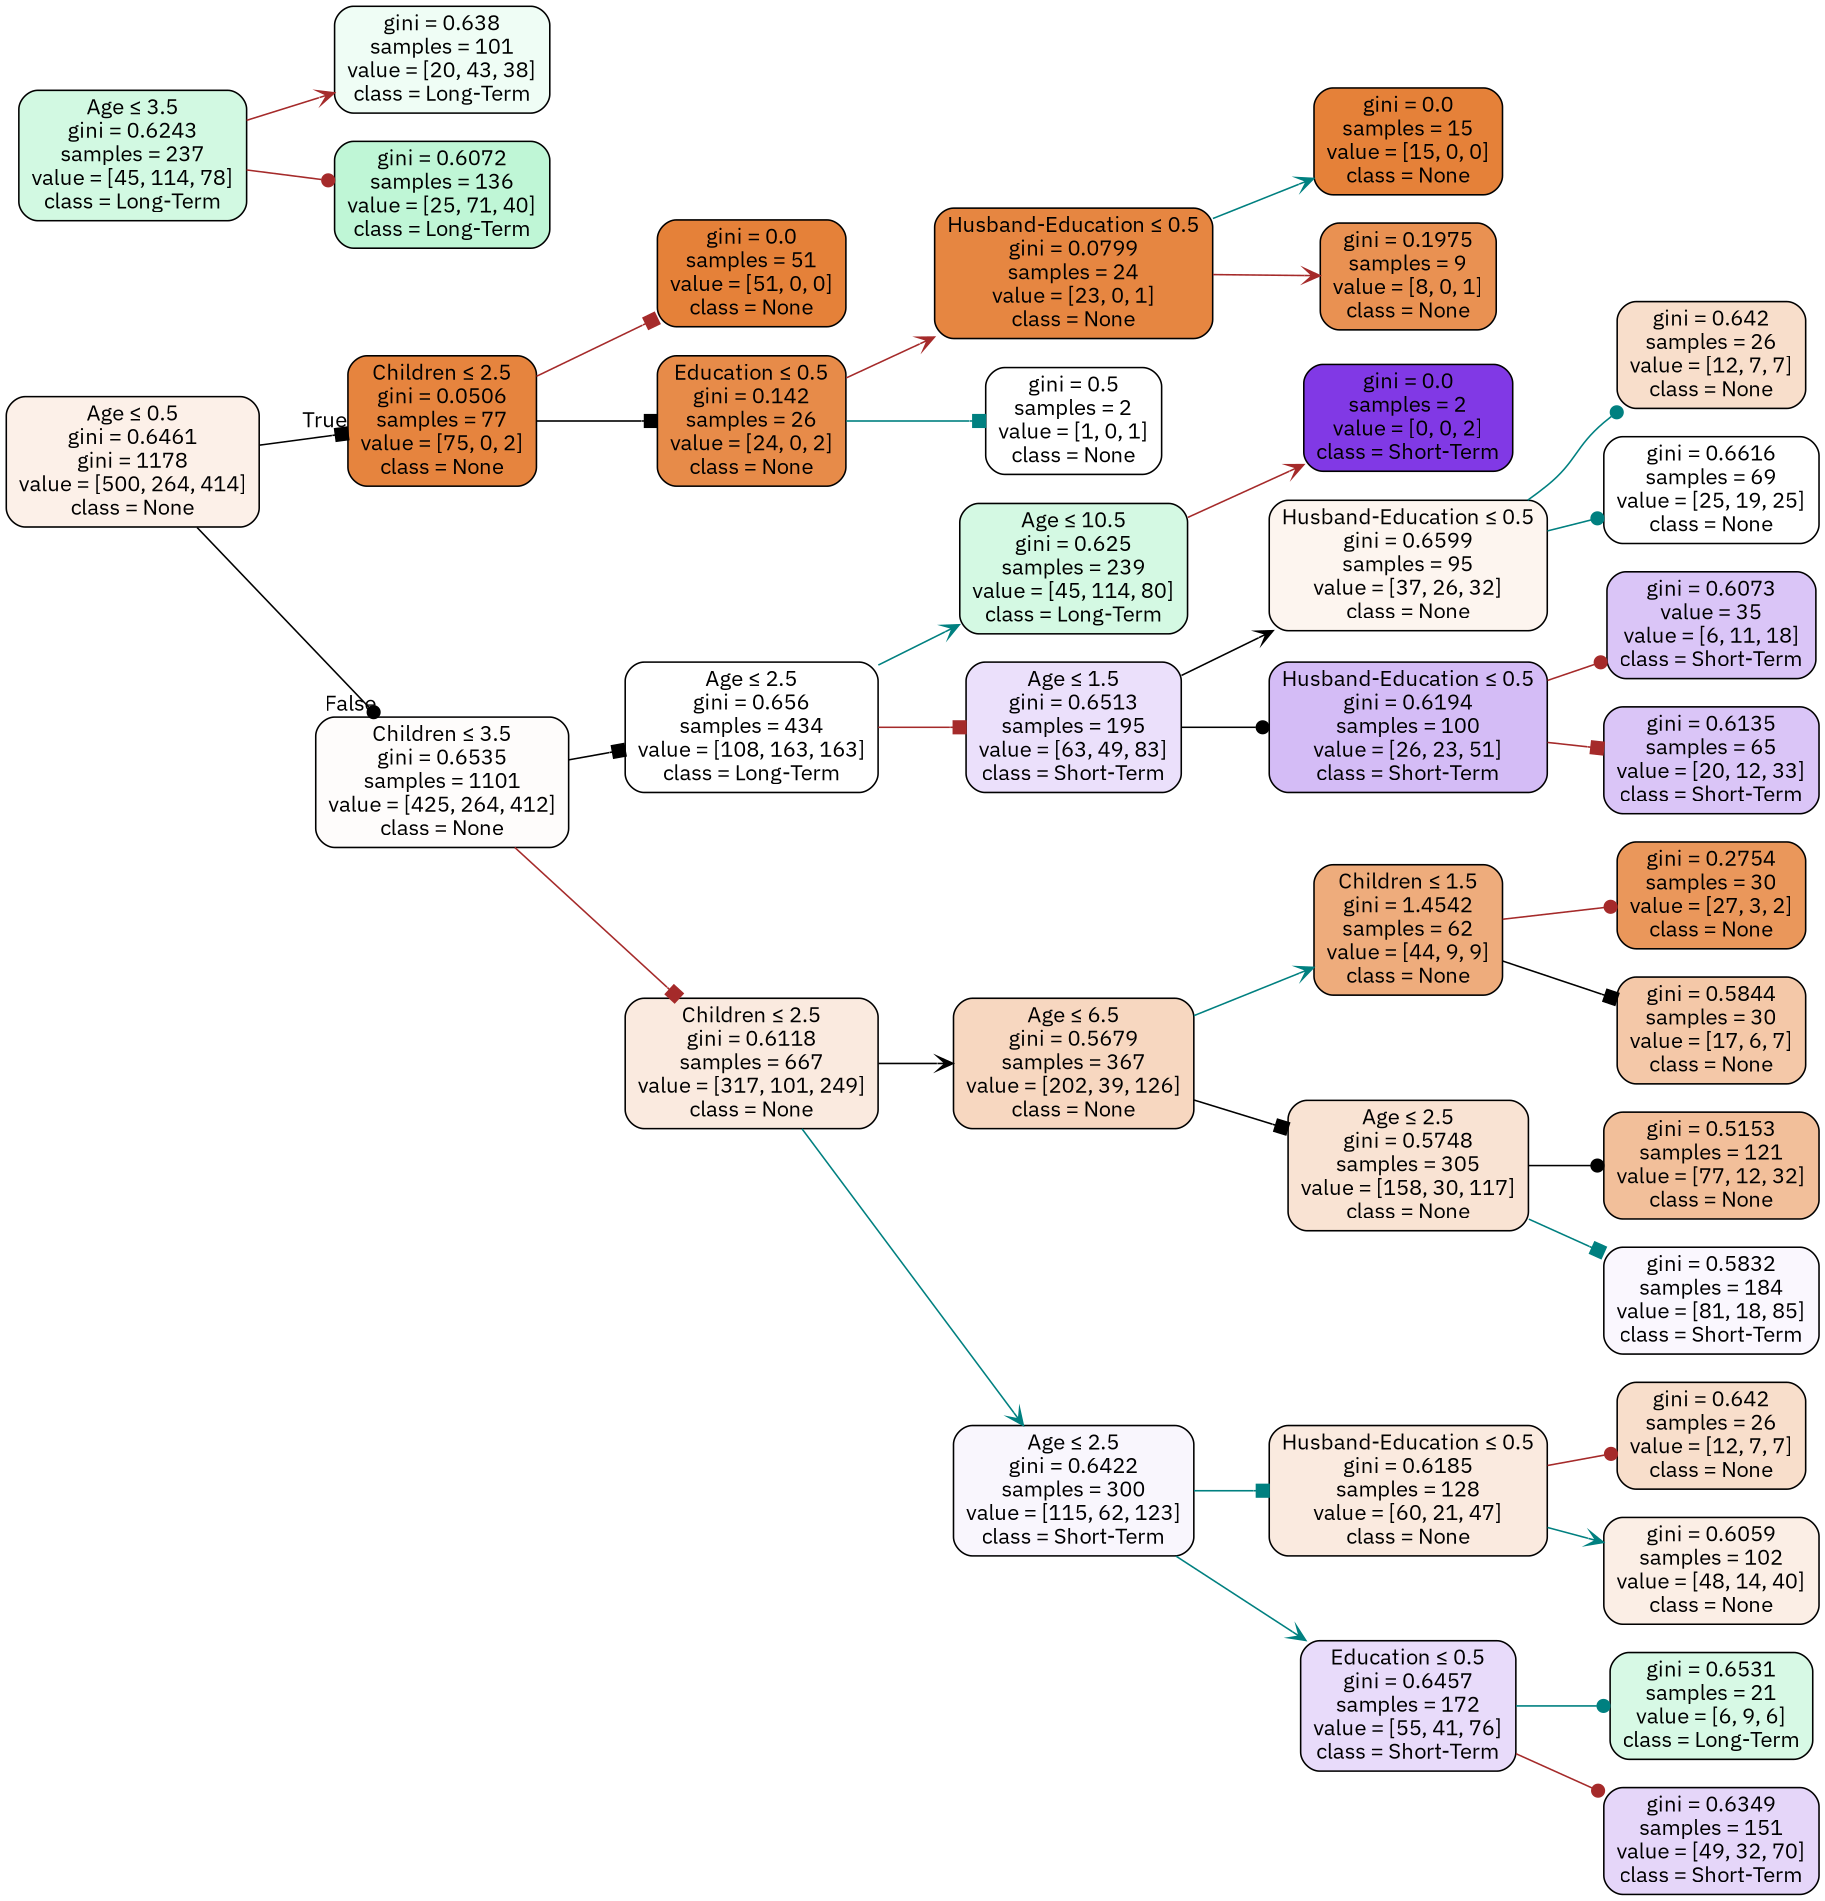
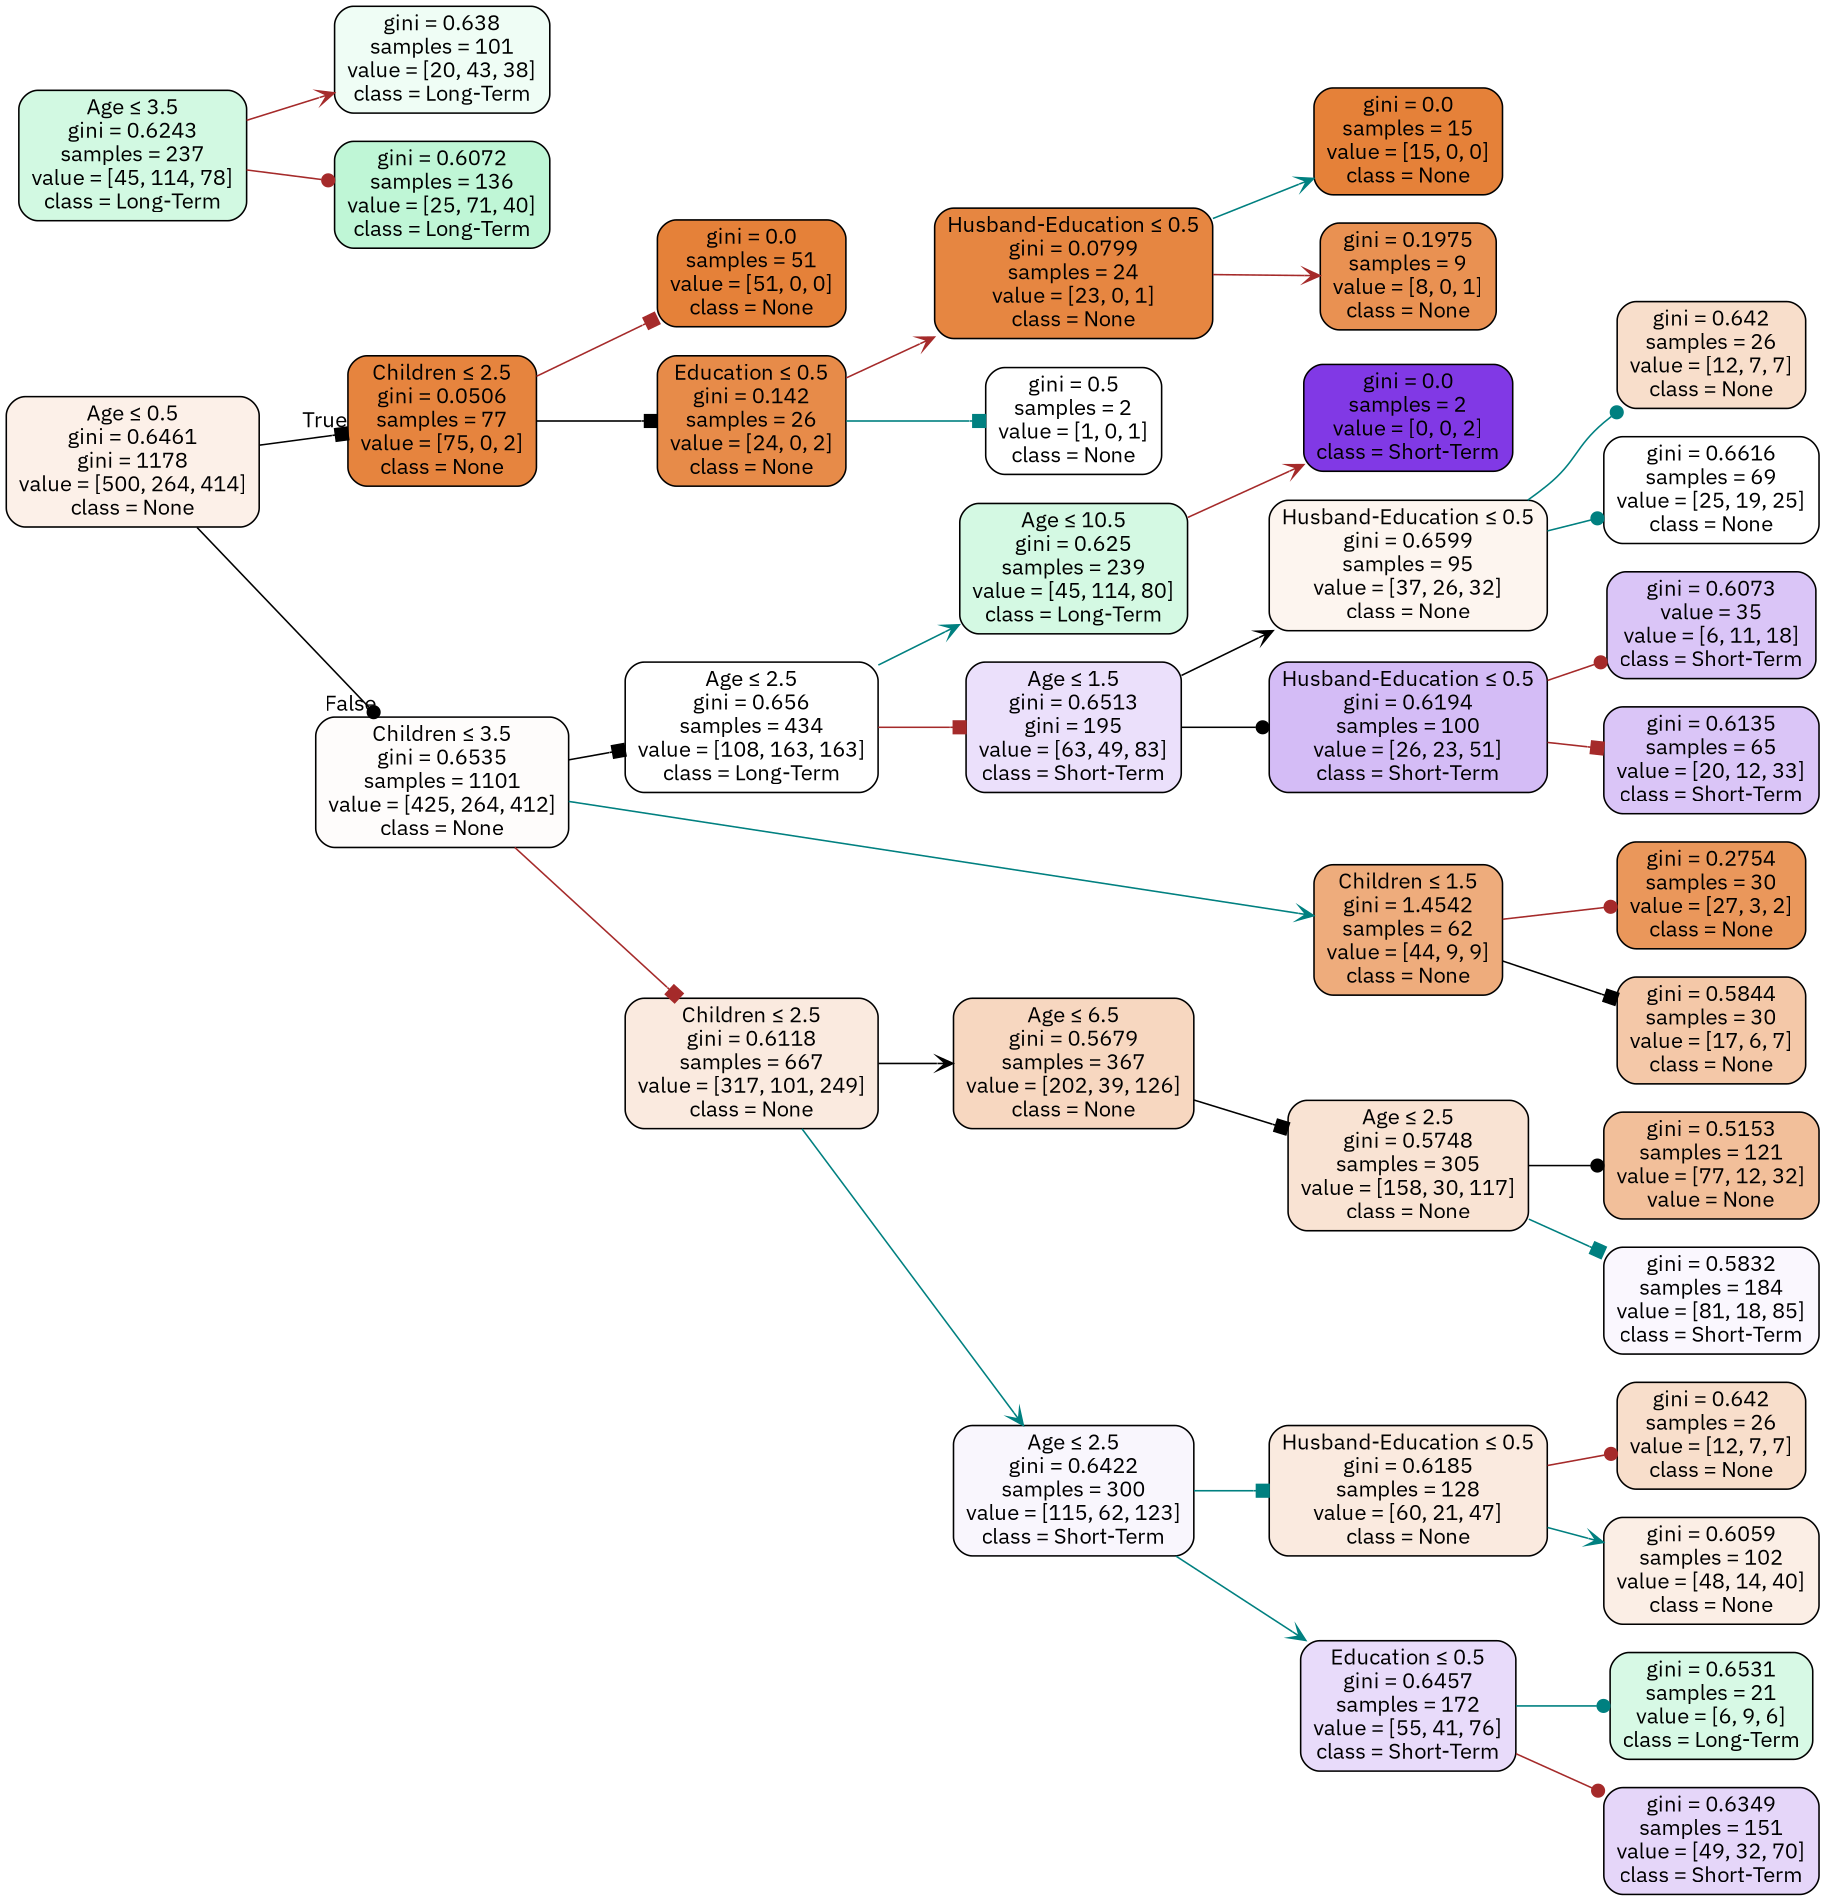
(1074, 727) -> (1074, 727)
(1247, 994) -> (933, 857)
(1711, 1200) -> (1711, 1200)
